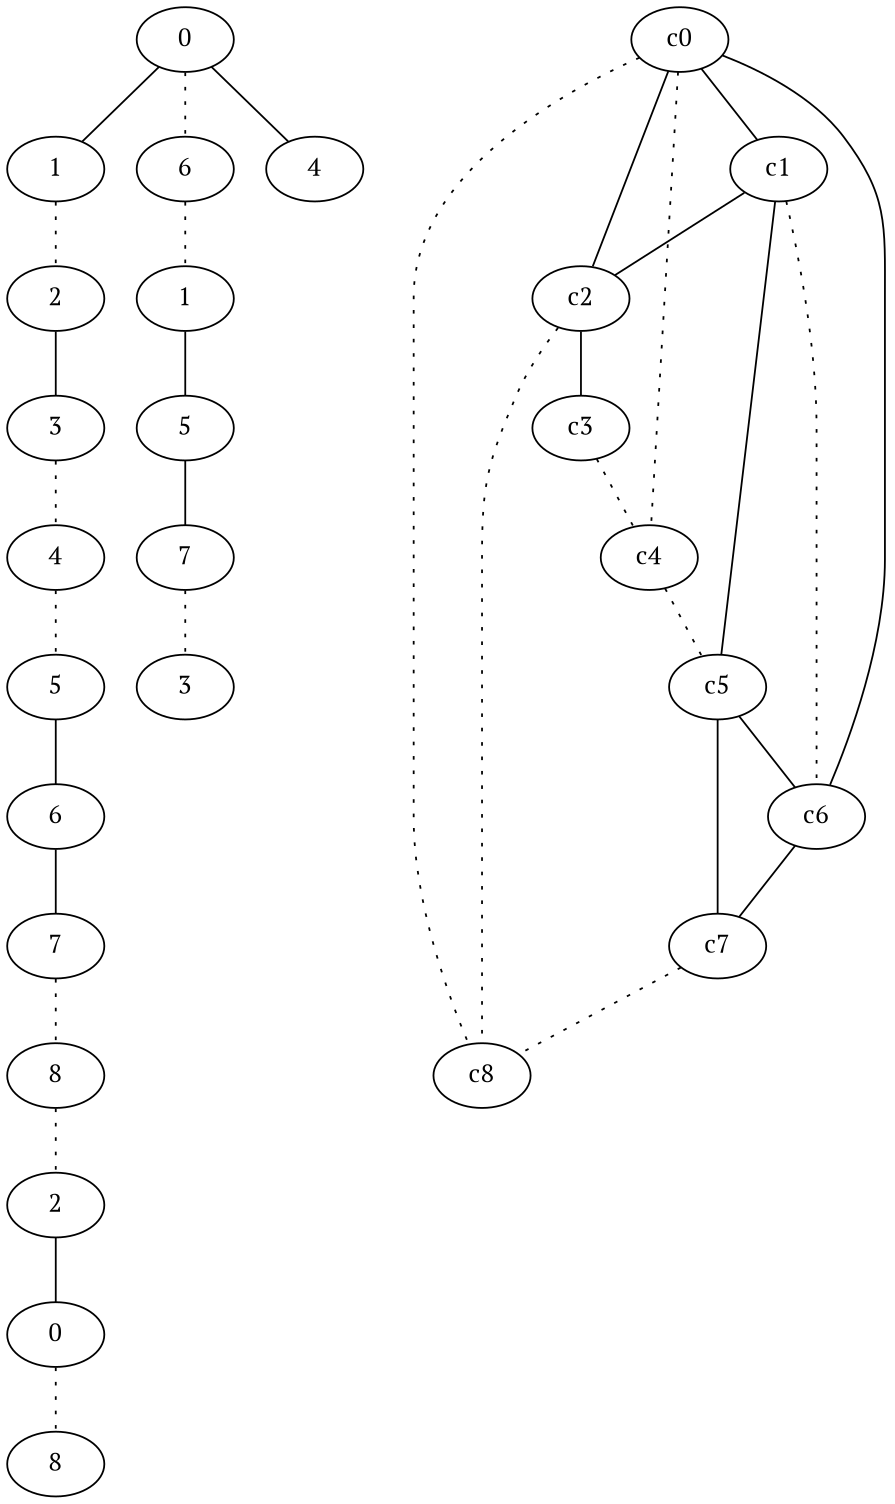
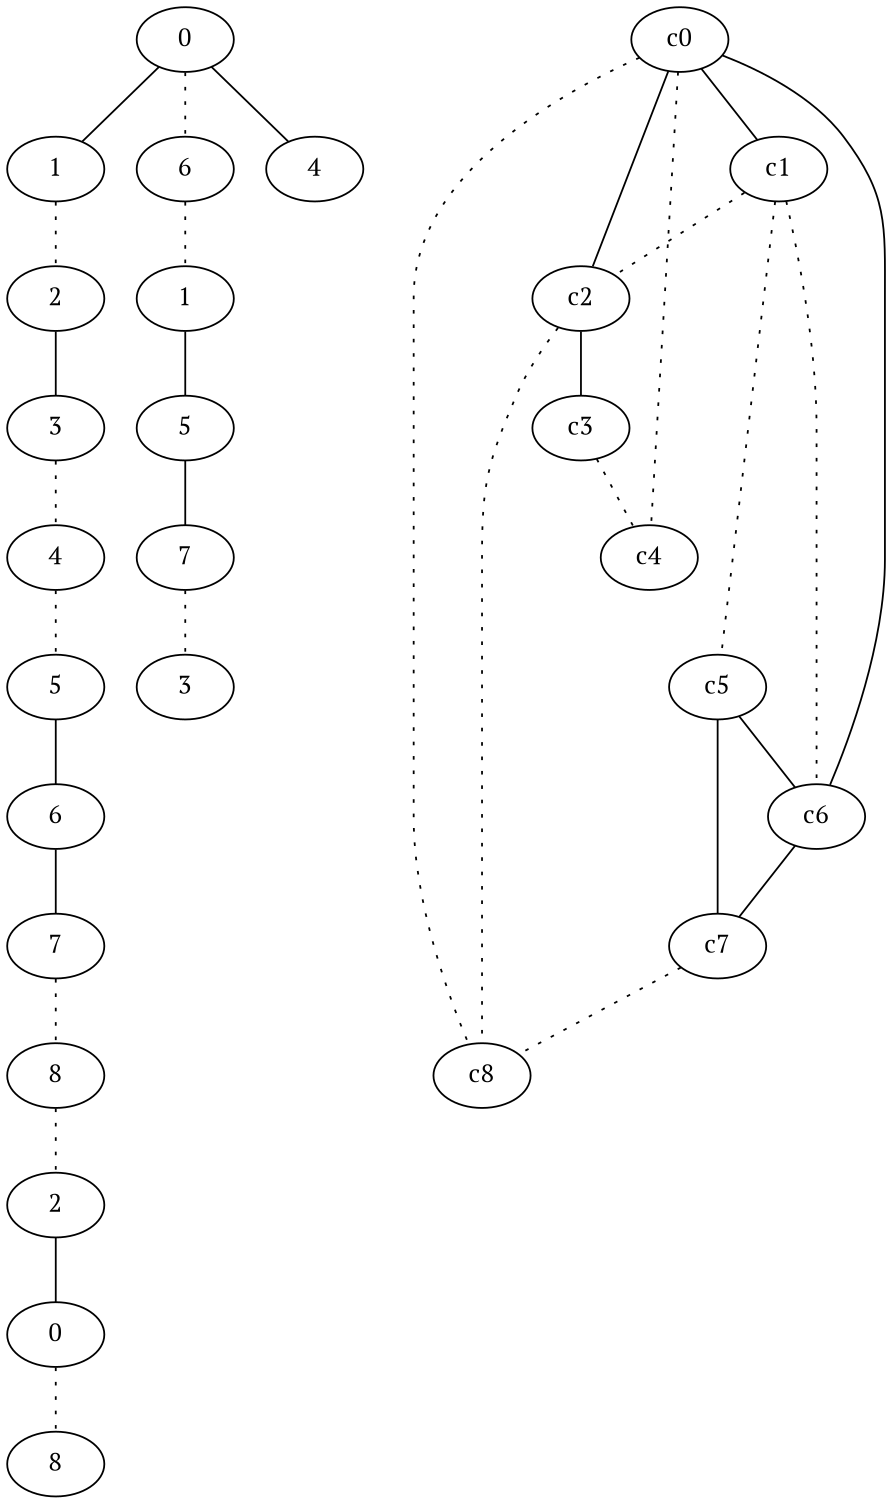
(680, 234) -> (680, 234)
(748, 428) -> (748, 428)
(684, 622) -> none
